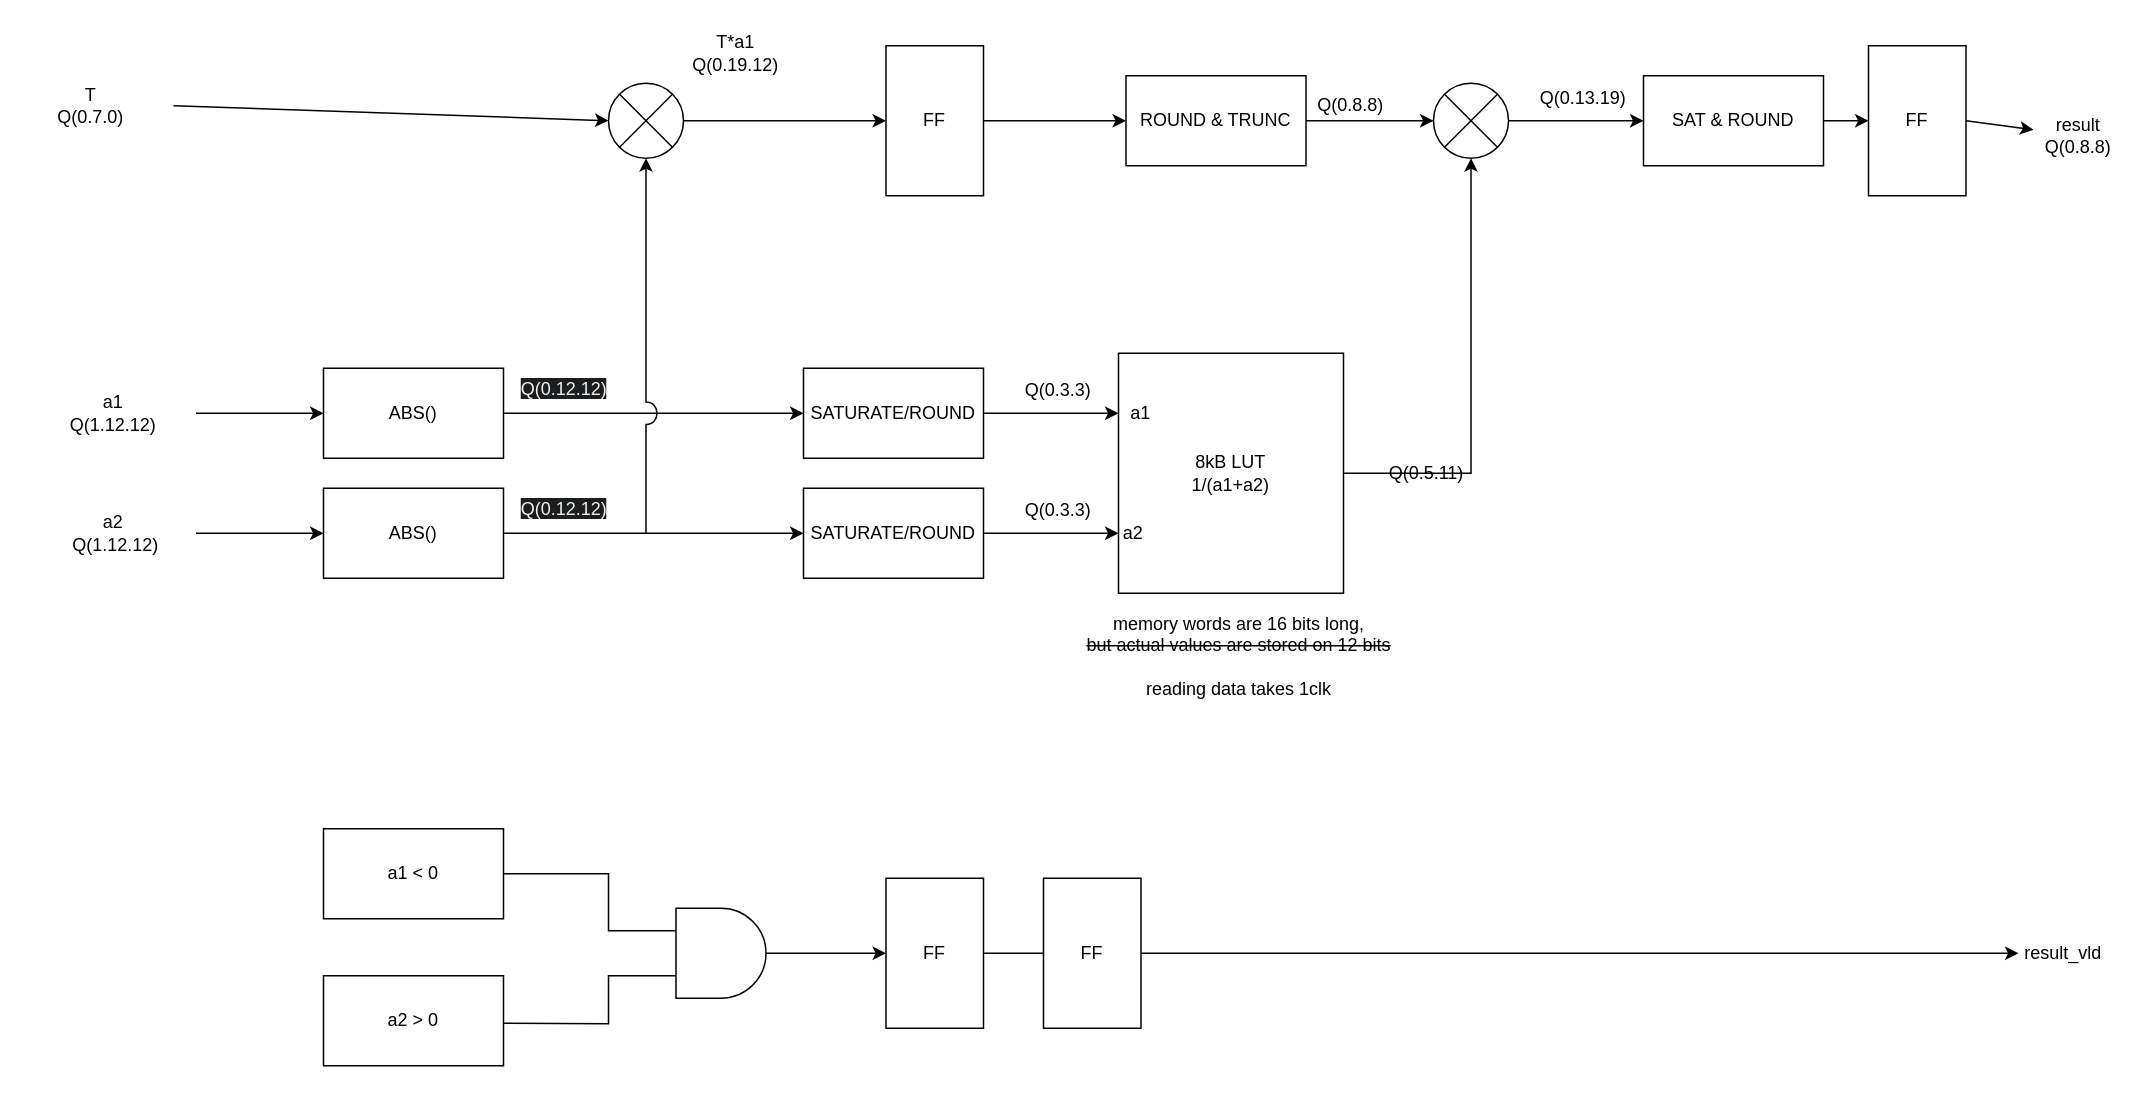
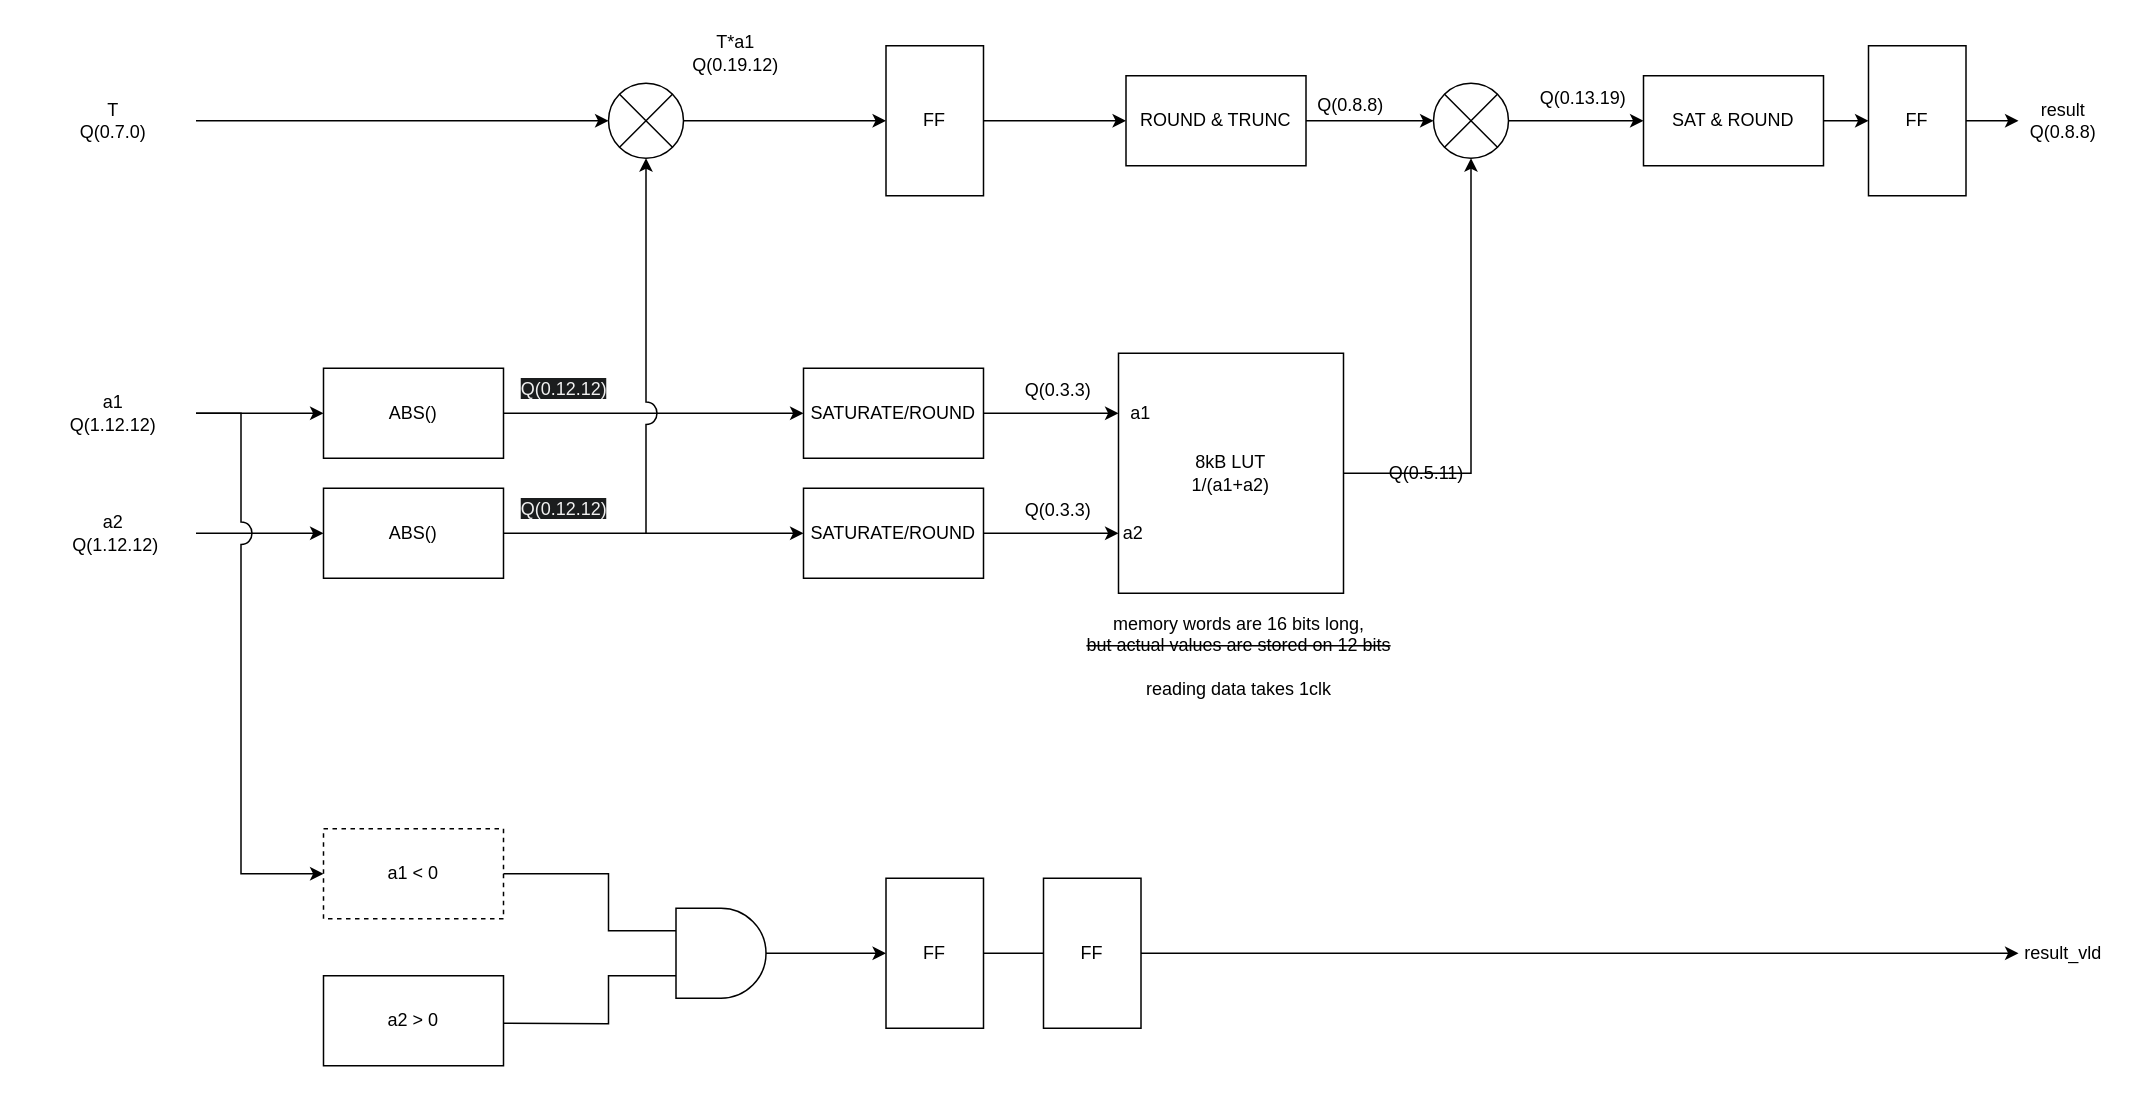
(91, 106) -> (113, 121)
(2078, 136) -> (2063, 121)
none -> (241, 677)
(413, 874) -> (413, 874)
